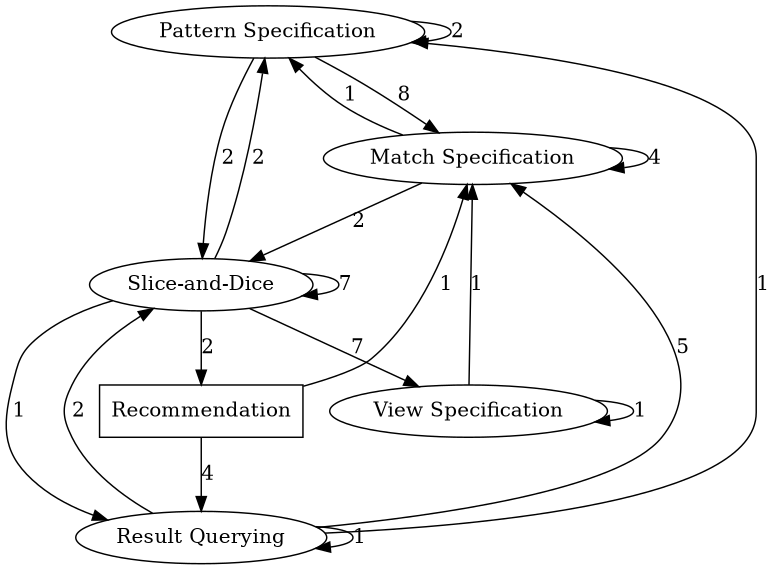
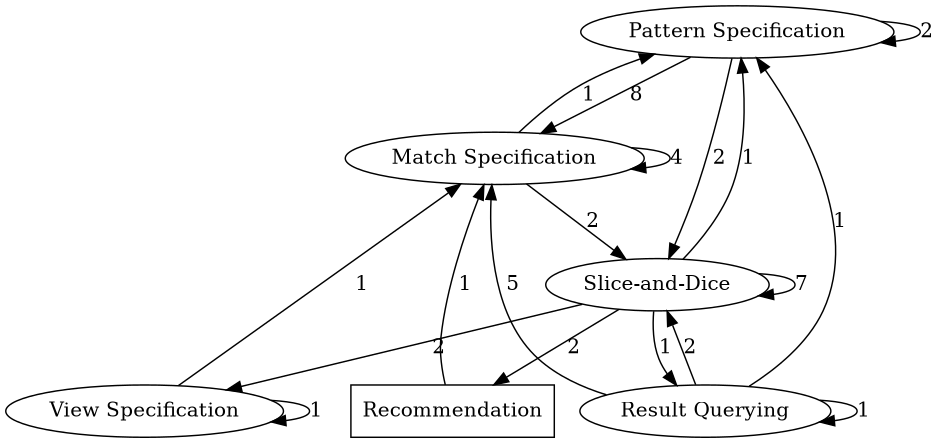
(259, 158) -> (749, 158)
(358, 348) -> (440, 348)
(201, 467) -> none
